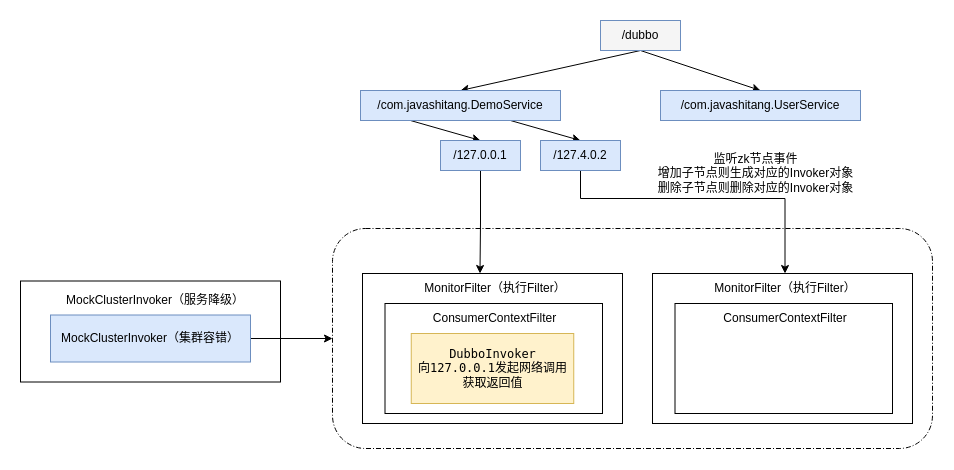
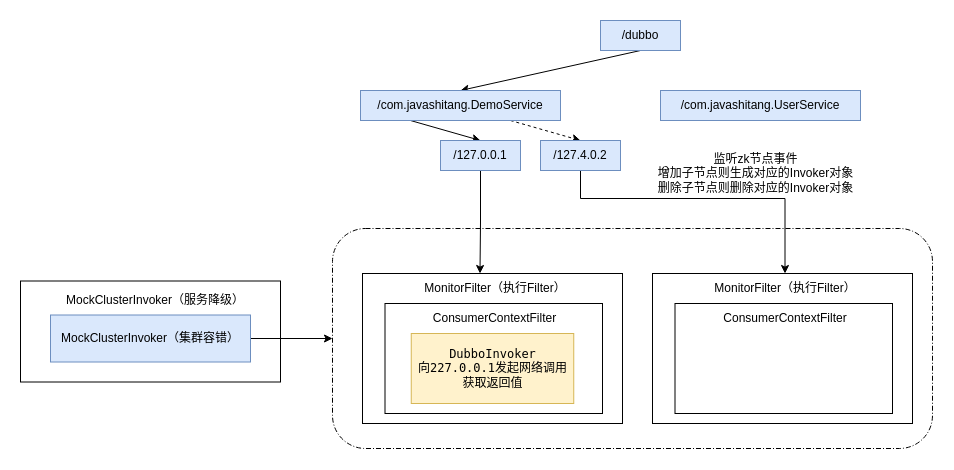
(641, 36) -> (641, 36)
(697, 69) -> none
(542, 130) -> (542, 130)
(493, 369) -> (493, 369)
